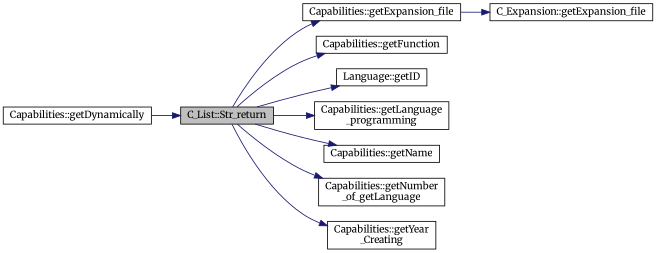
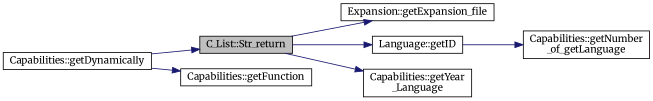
(382, 12) -> (418, 12)
(571, 12) -> none
(275, 77) -> (162, 69)
(382, 116) -> none
(274, 153) -> (489, 45)
(382, 154) -> none
(382, 235) -> (418, 83)
